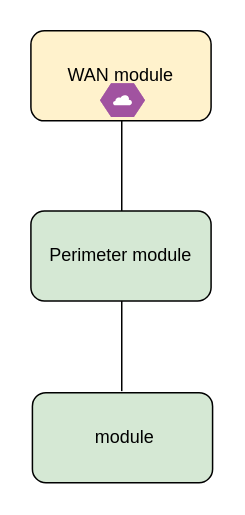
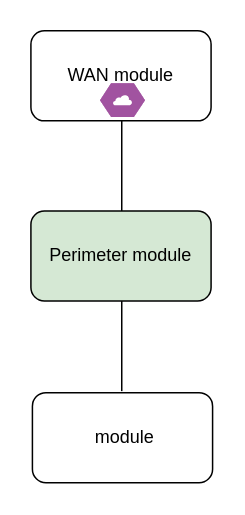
(121, 76) -> (121, 76)
(122, 437) -> (122, 437)
